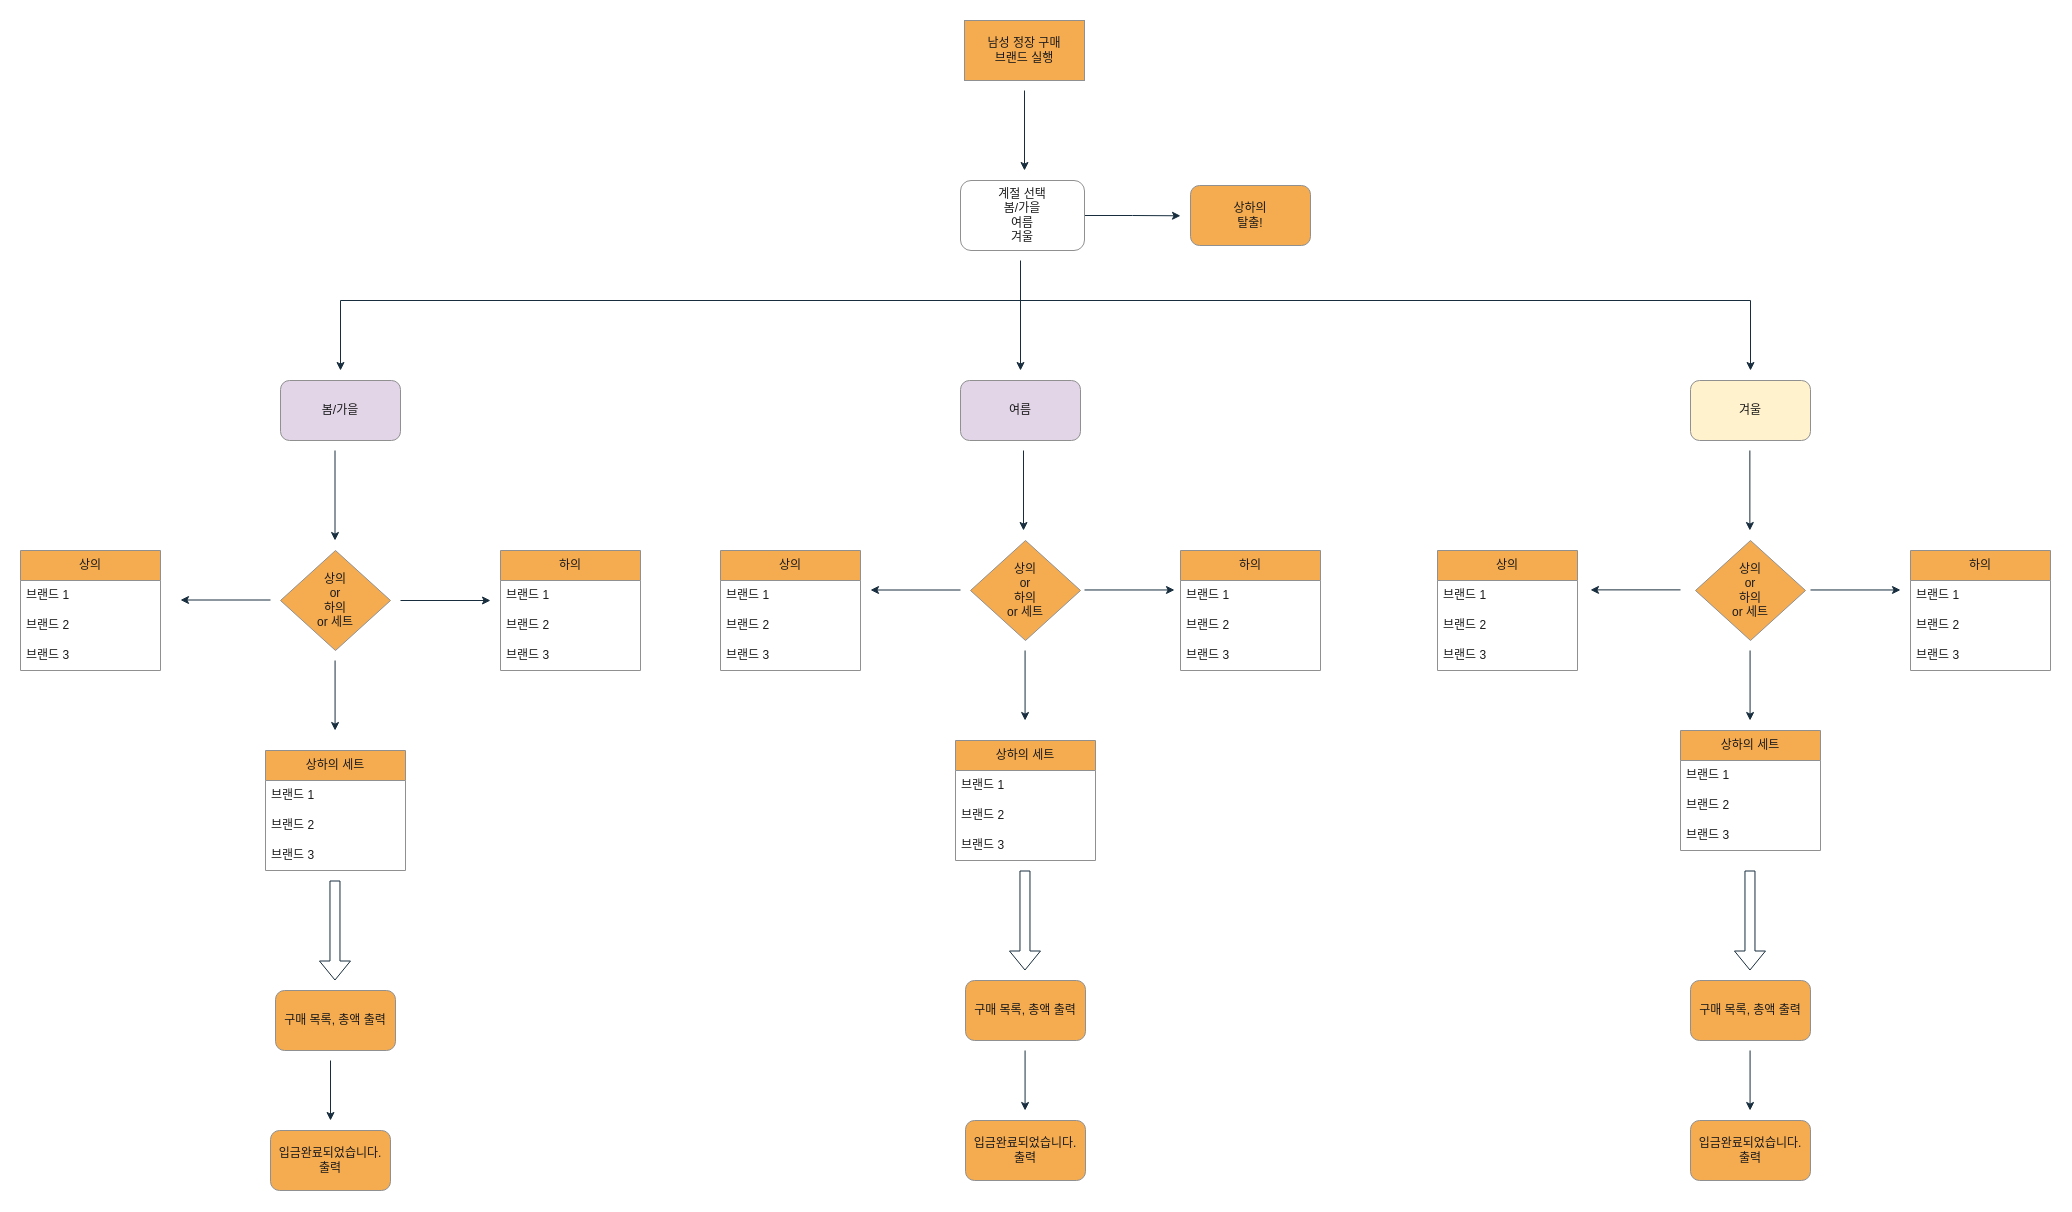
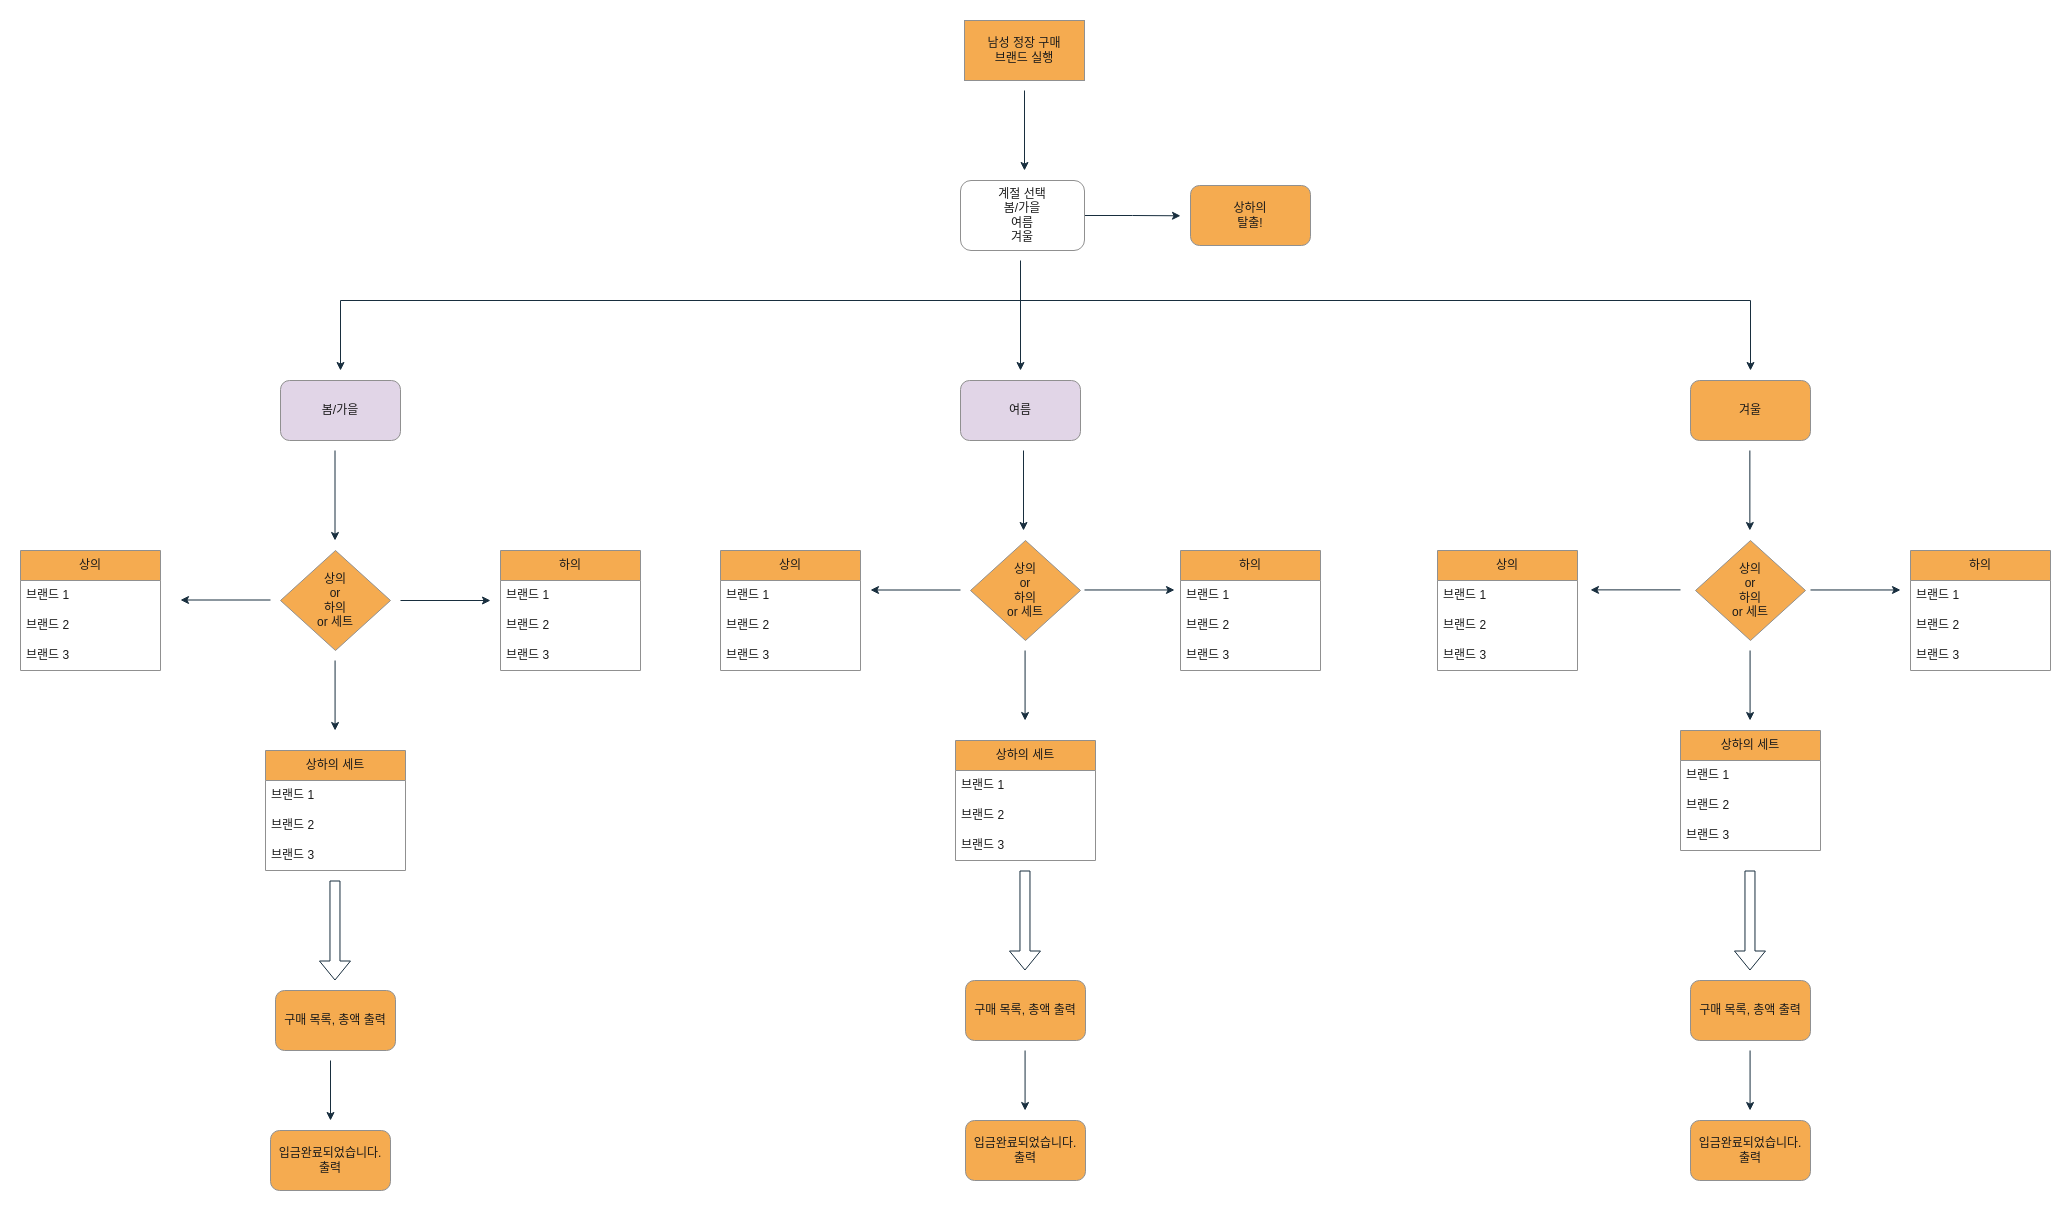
(1751, 411) -> (1751, 411)
